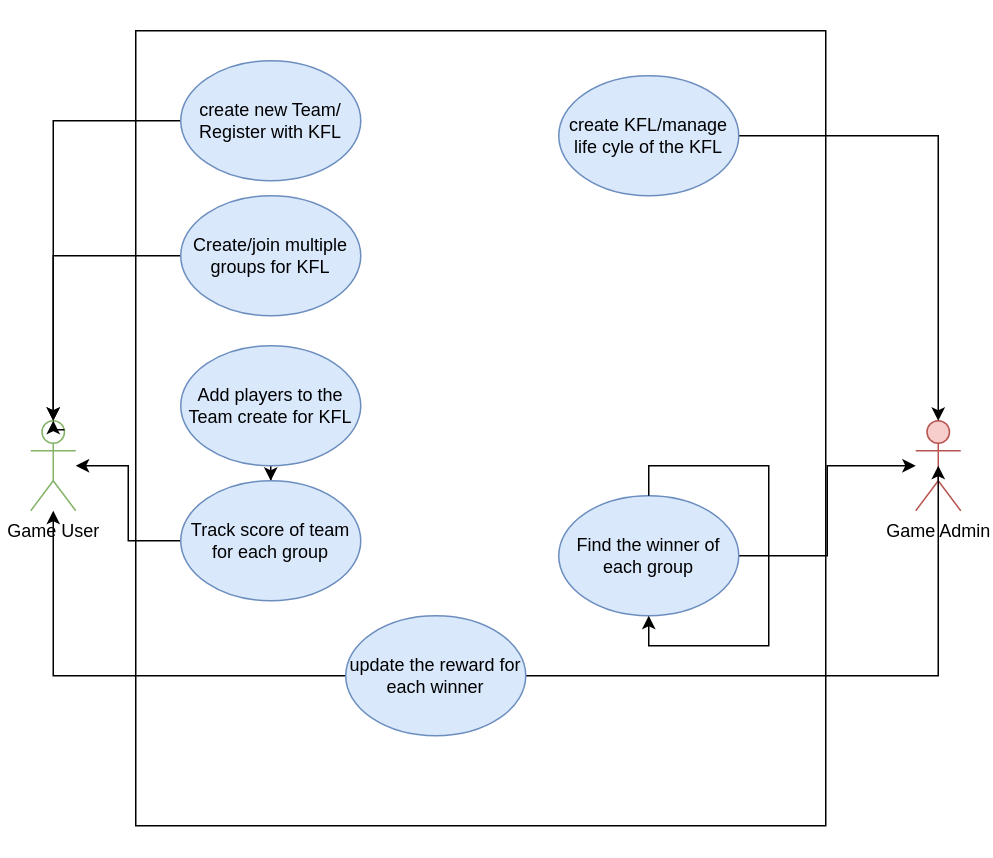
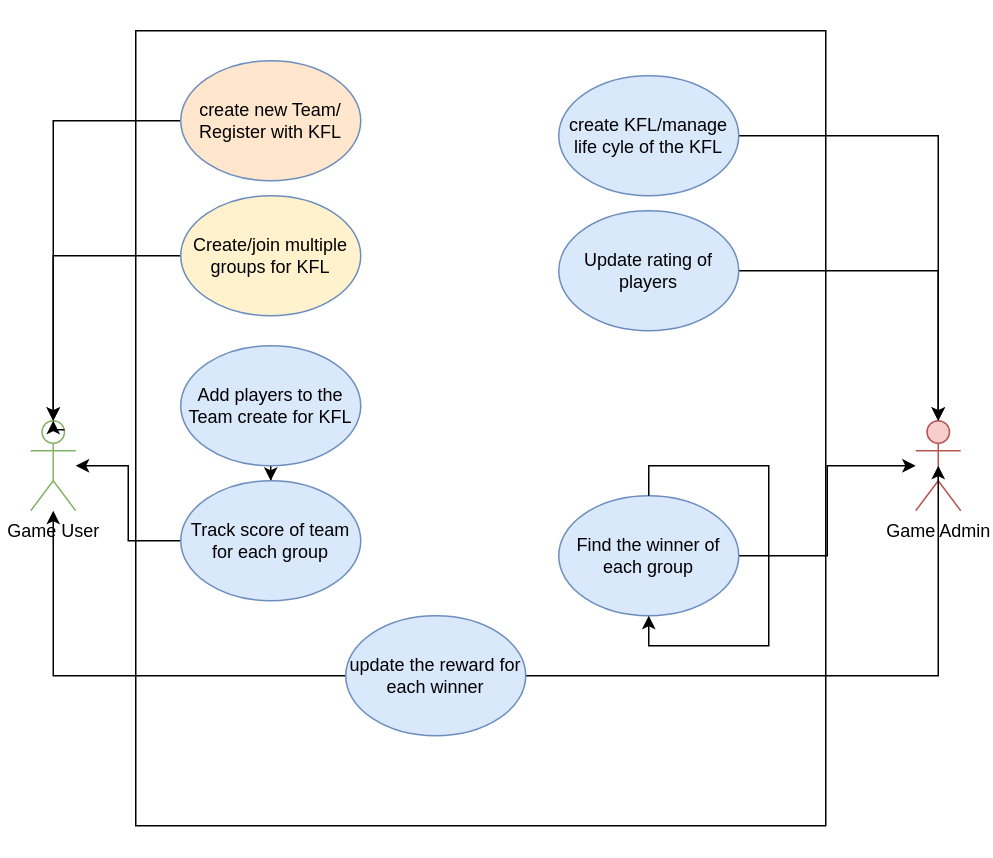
(271, 121) -> (271, 121)
(271, 256) -> (271, 256)
none -> (649, 271)
none -> (837, 271)
